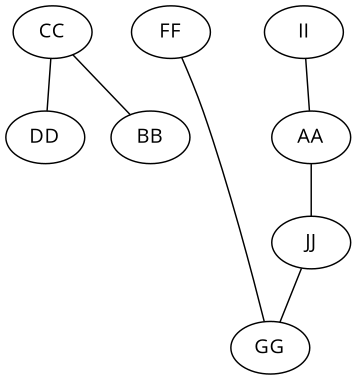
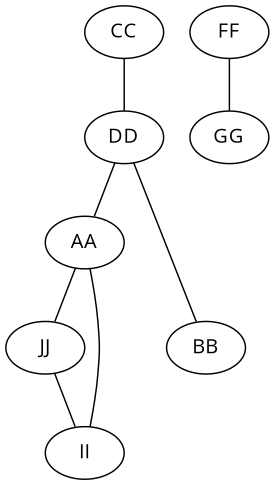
(102, 85) -> (165, 242)
none -> (105, 190)
(291, 295) -> (65, 400)
